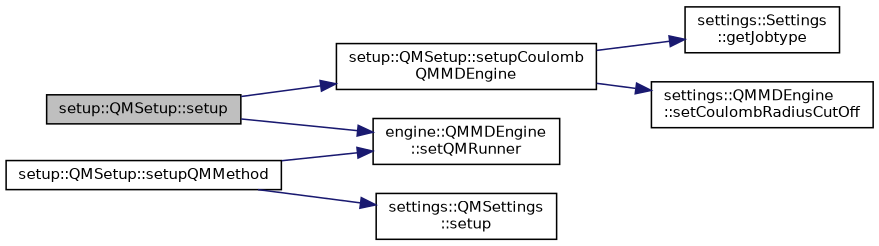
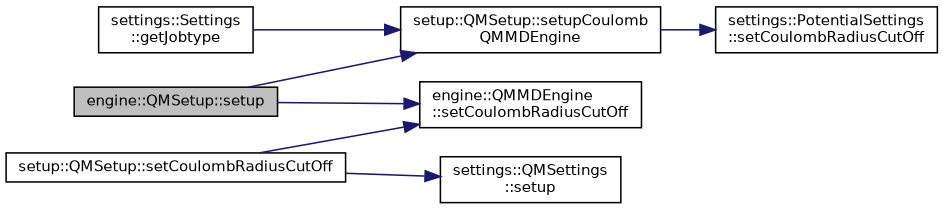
(633, 46) -> (319, 30)
(762, 105) -> (827, 30)
(144, 109) -> (176, 102)
(466, 141) -> (531, 105)
(144, 175) -> (176, 167)
